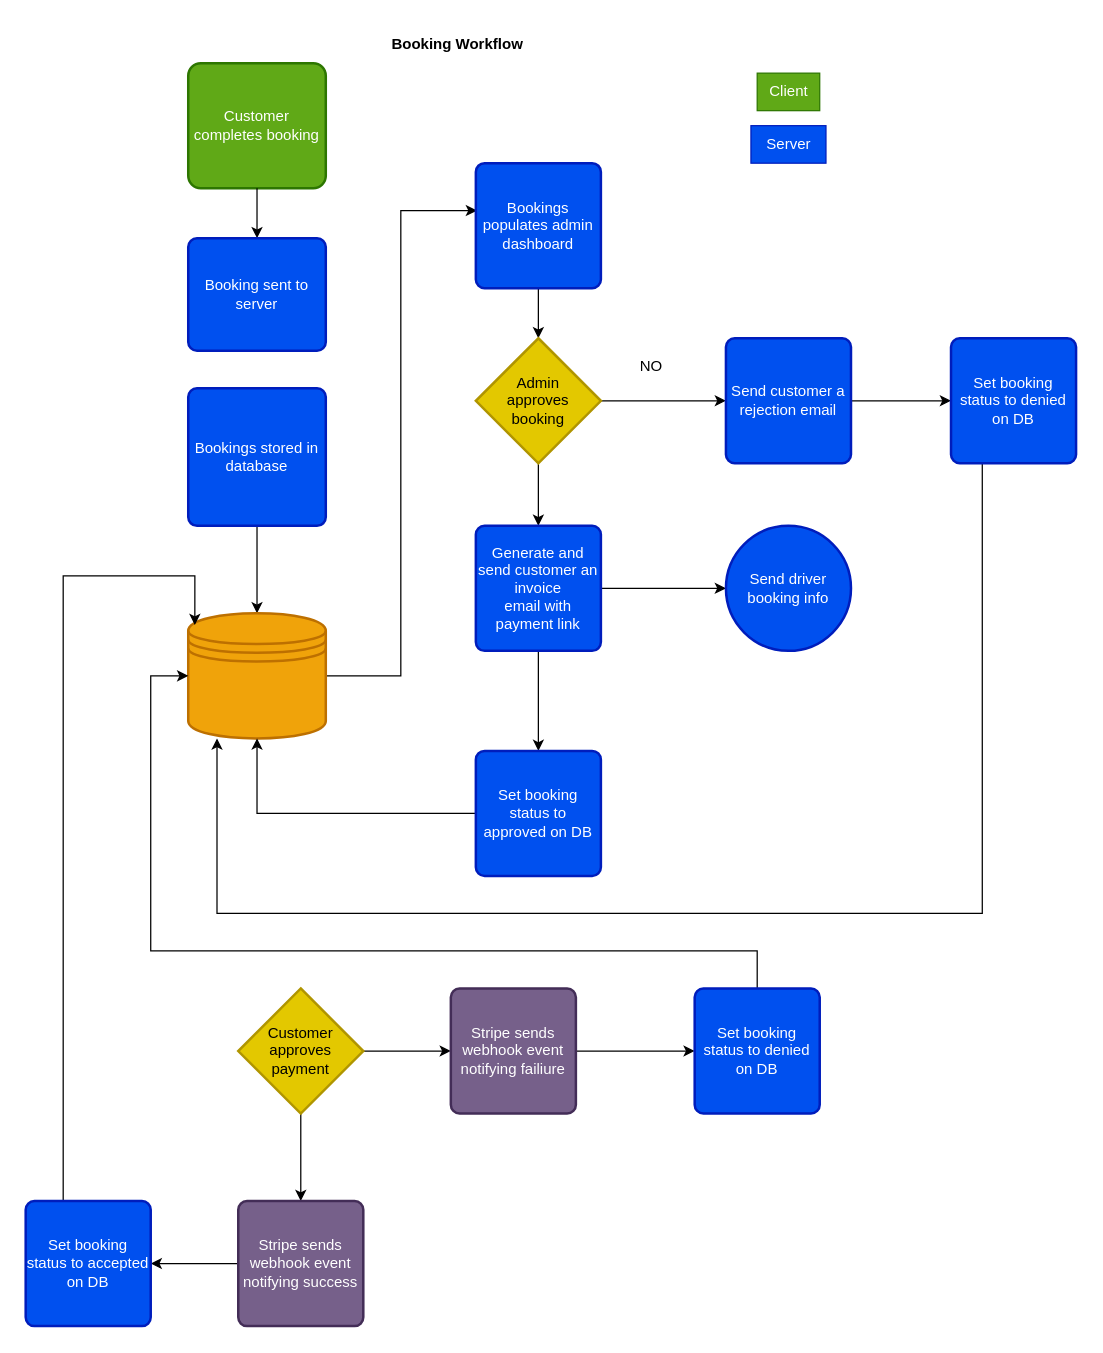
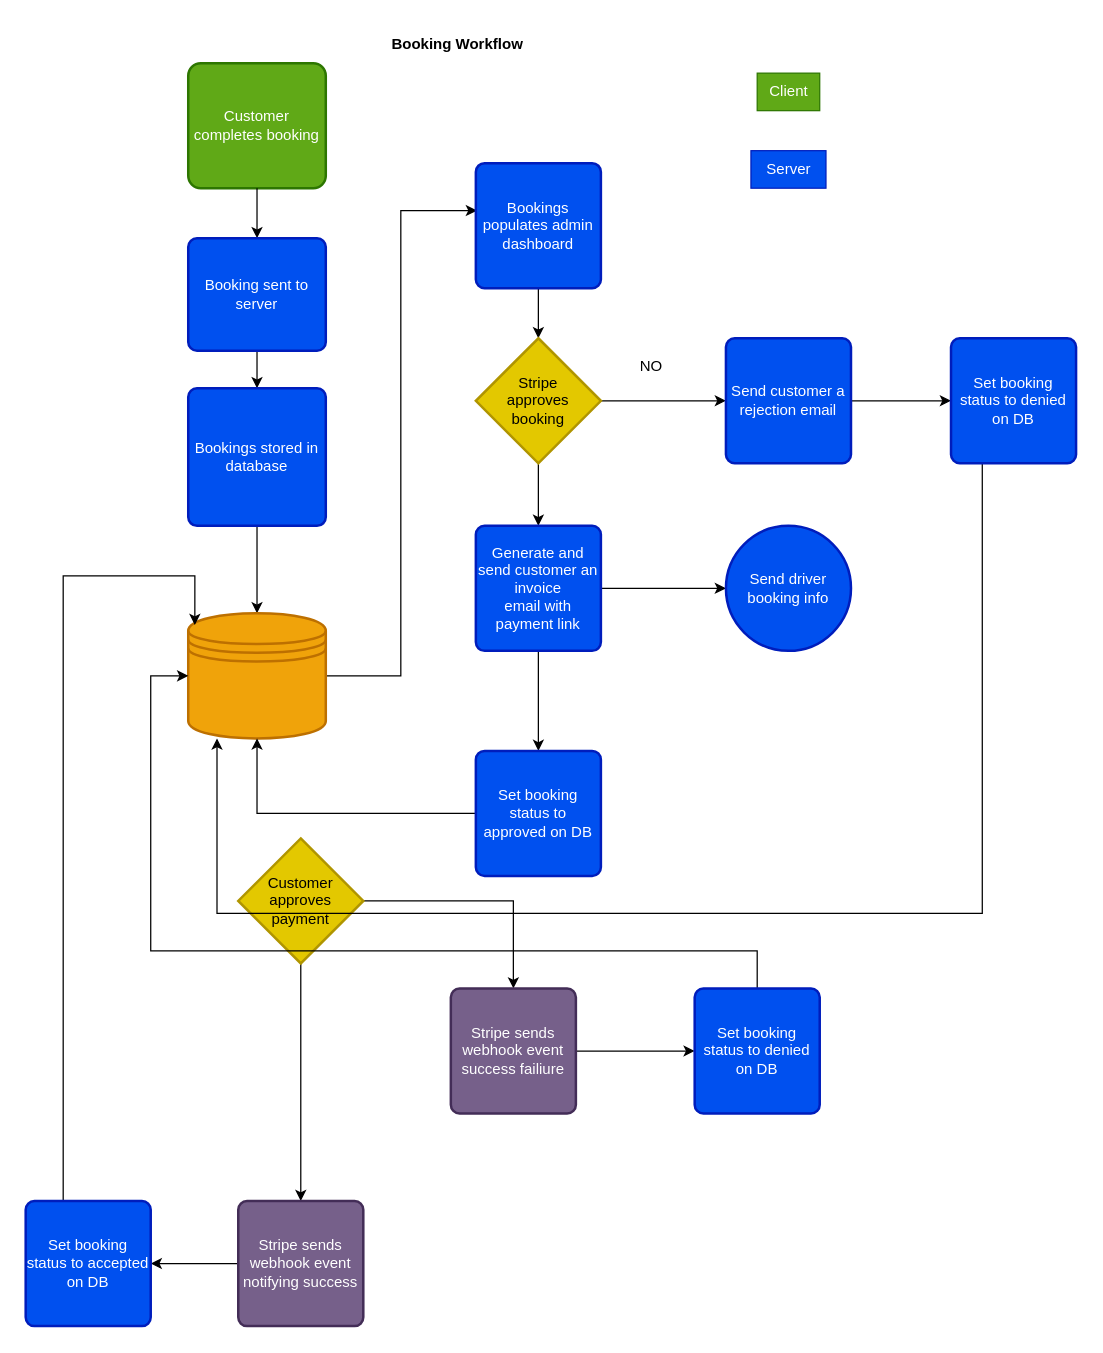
(788, 144) -> (788, 169)
none -> (257, 365)
(538, 401) -> (538, 401)
(301, 1051) -> (301, 901)
(513, 1051) -> (513, 1051)
